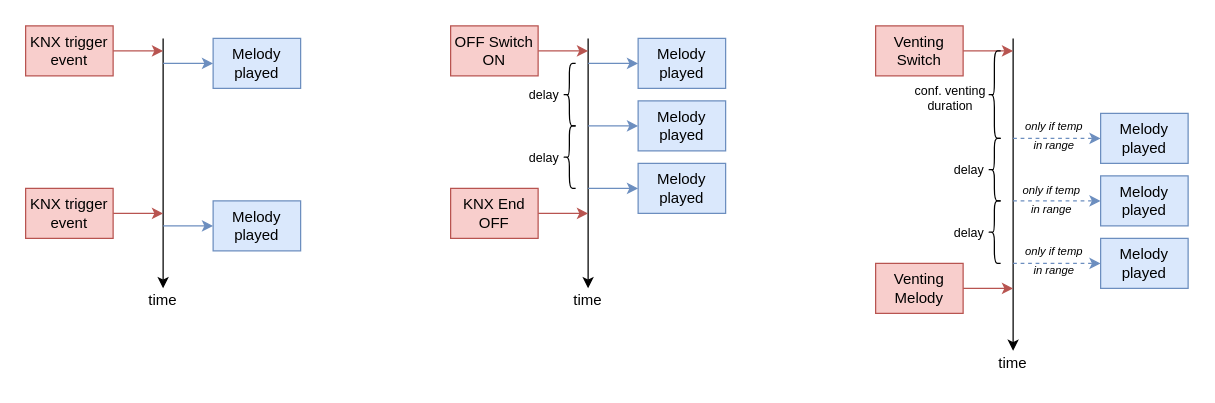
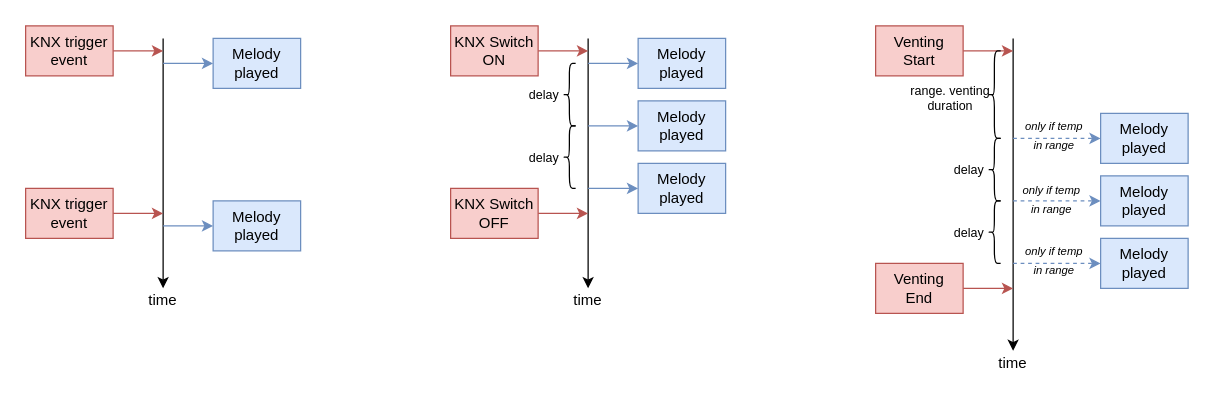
(494, 51) -> (494, 51)
(919, 51) -> (919, 51)
(951, 98) -> (951, 98)
(494, 213) -> (494, 213)
(919, 288) -> (919, 288)
